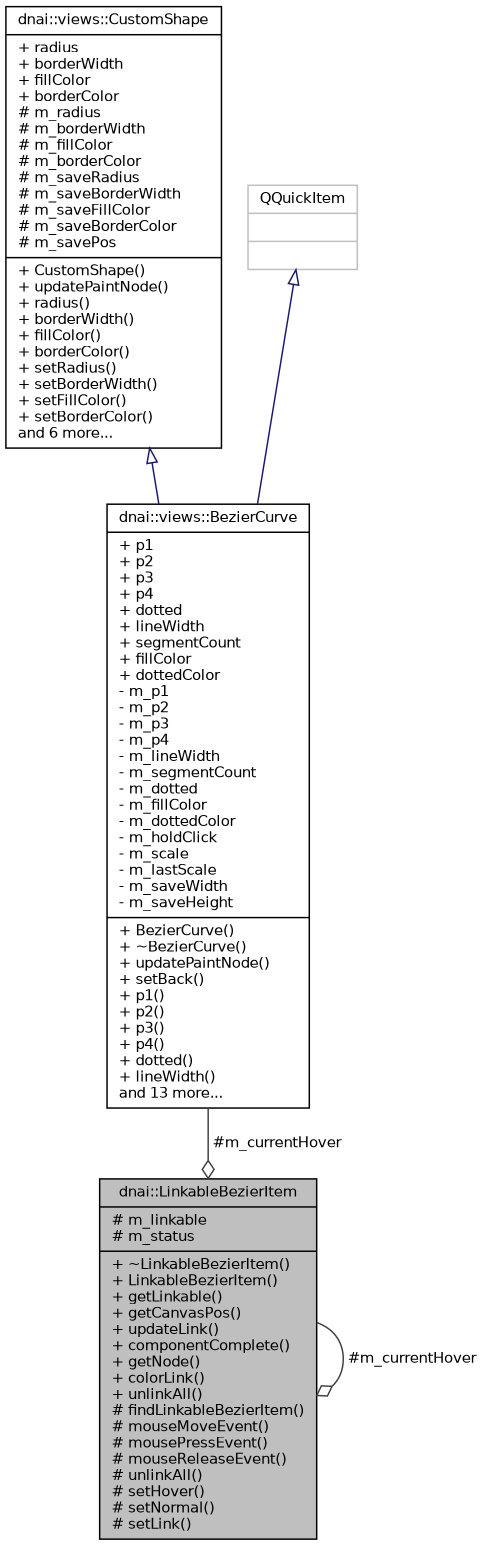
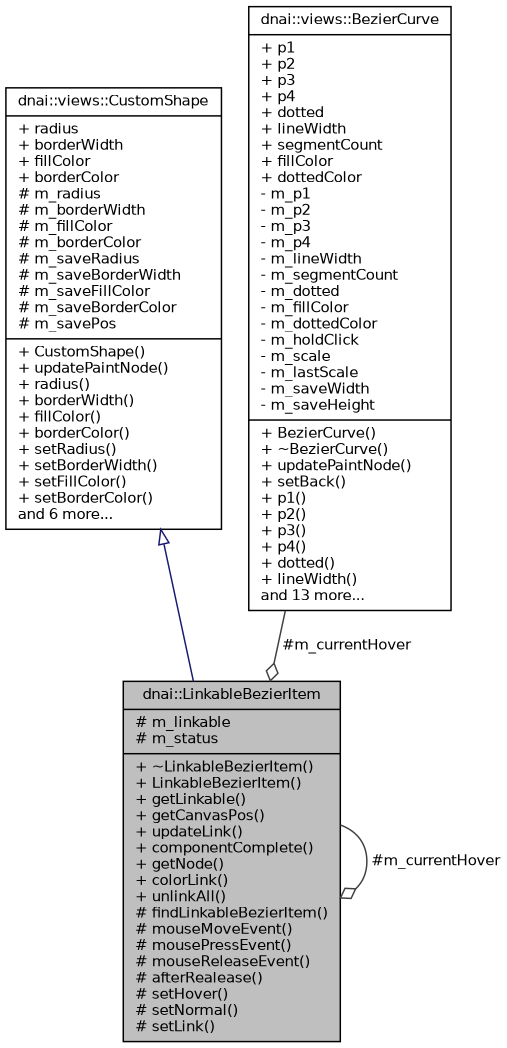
(303, 227) -> none
(155, 483) -> (179, 613)
(157, 1476) -> (199, 978)
